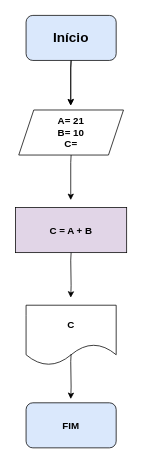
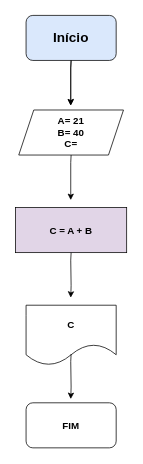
(71, 132) -> (71, 132)
(71, 425) -> (71, 425)
